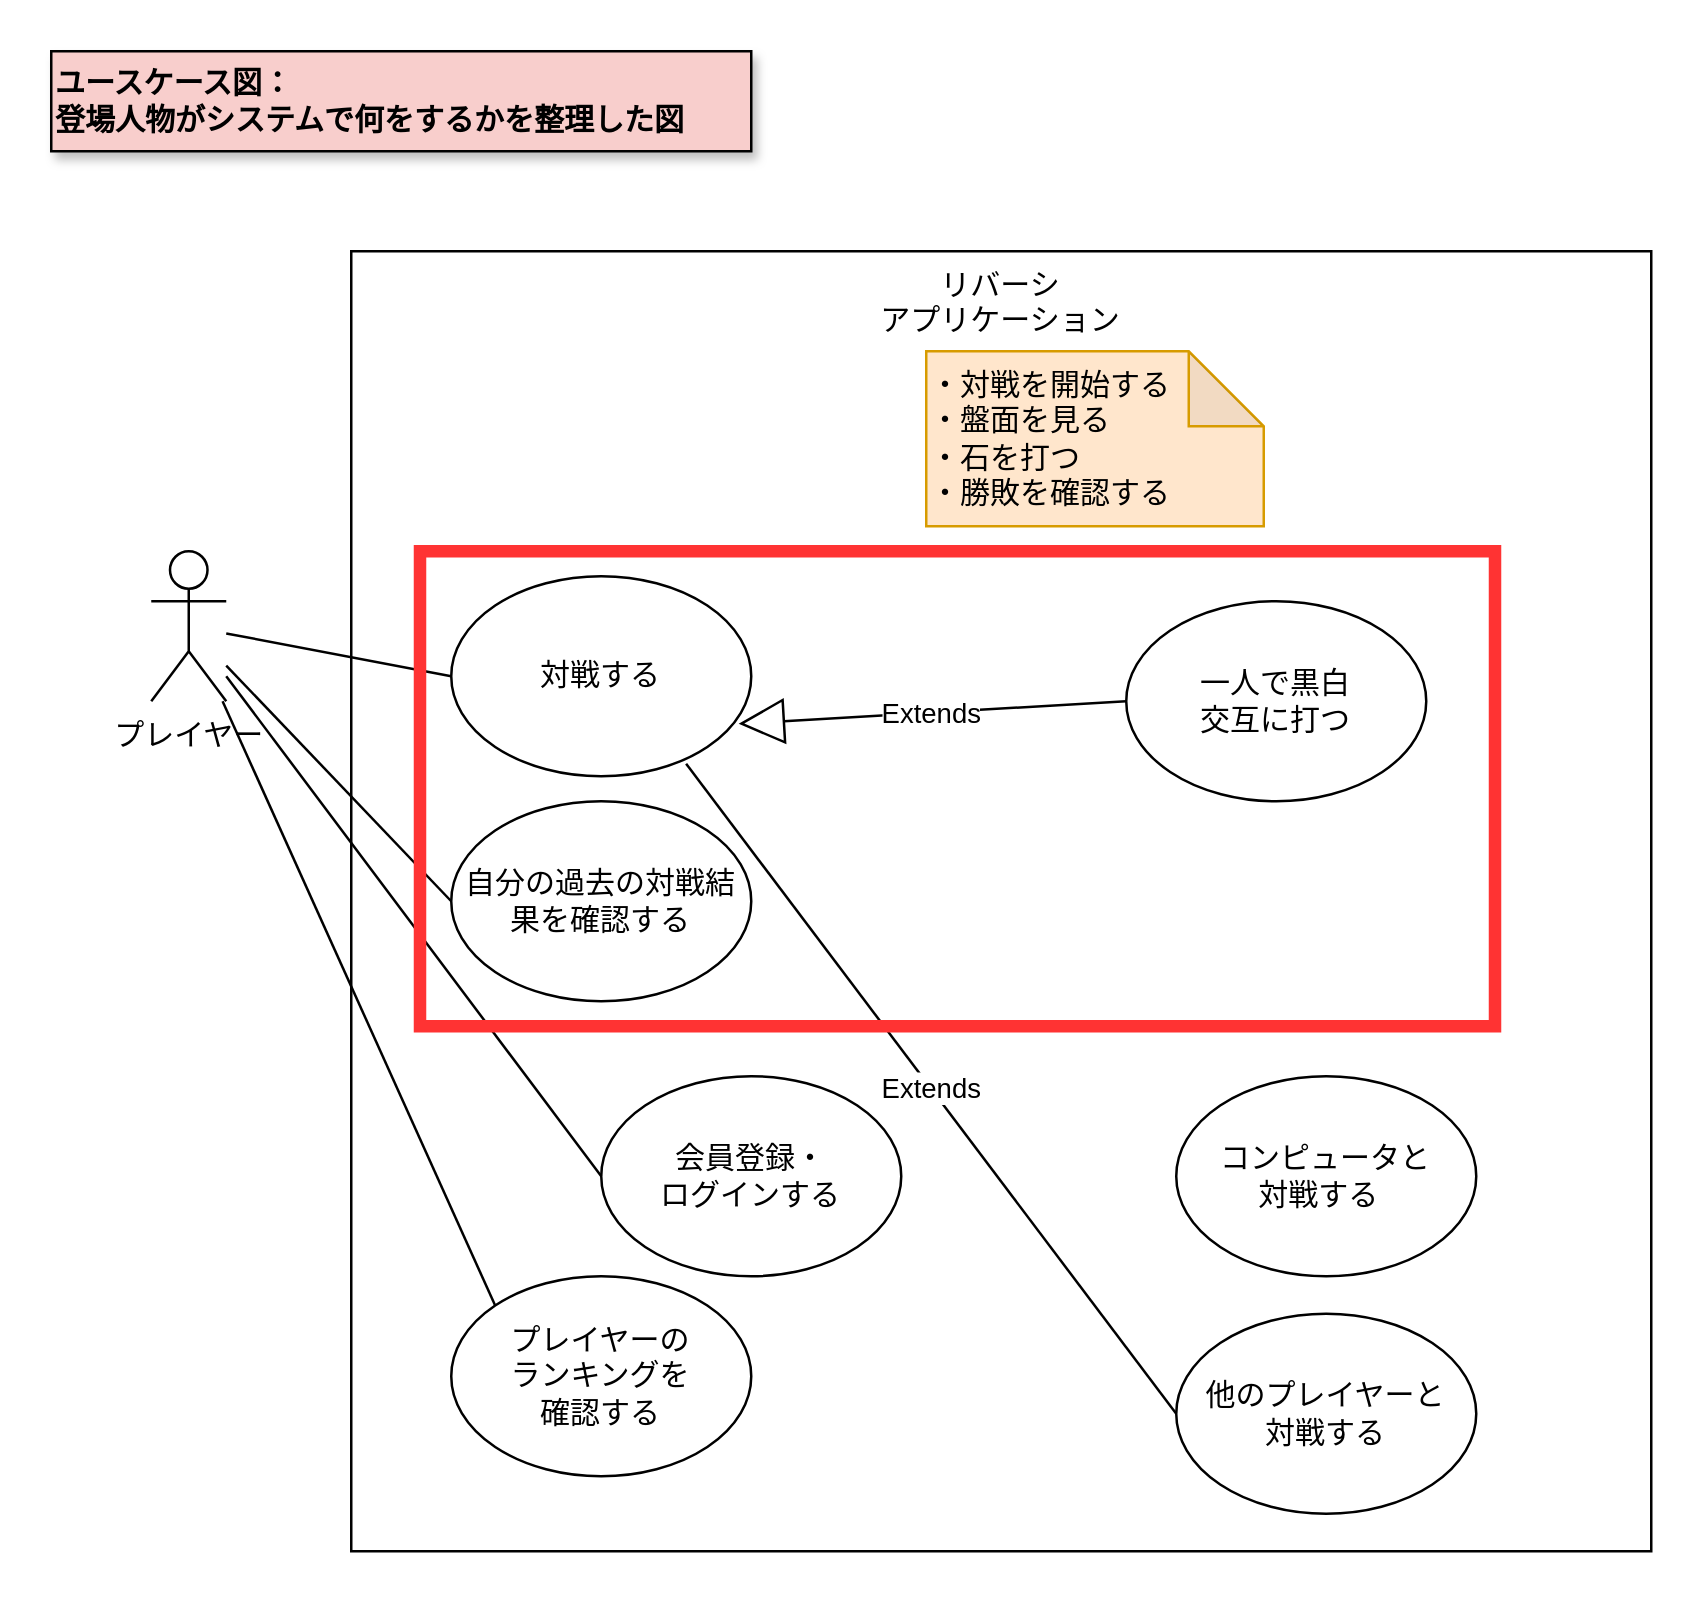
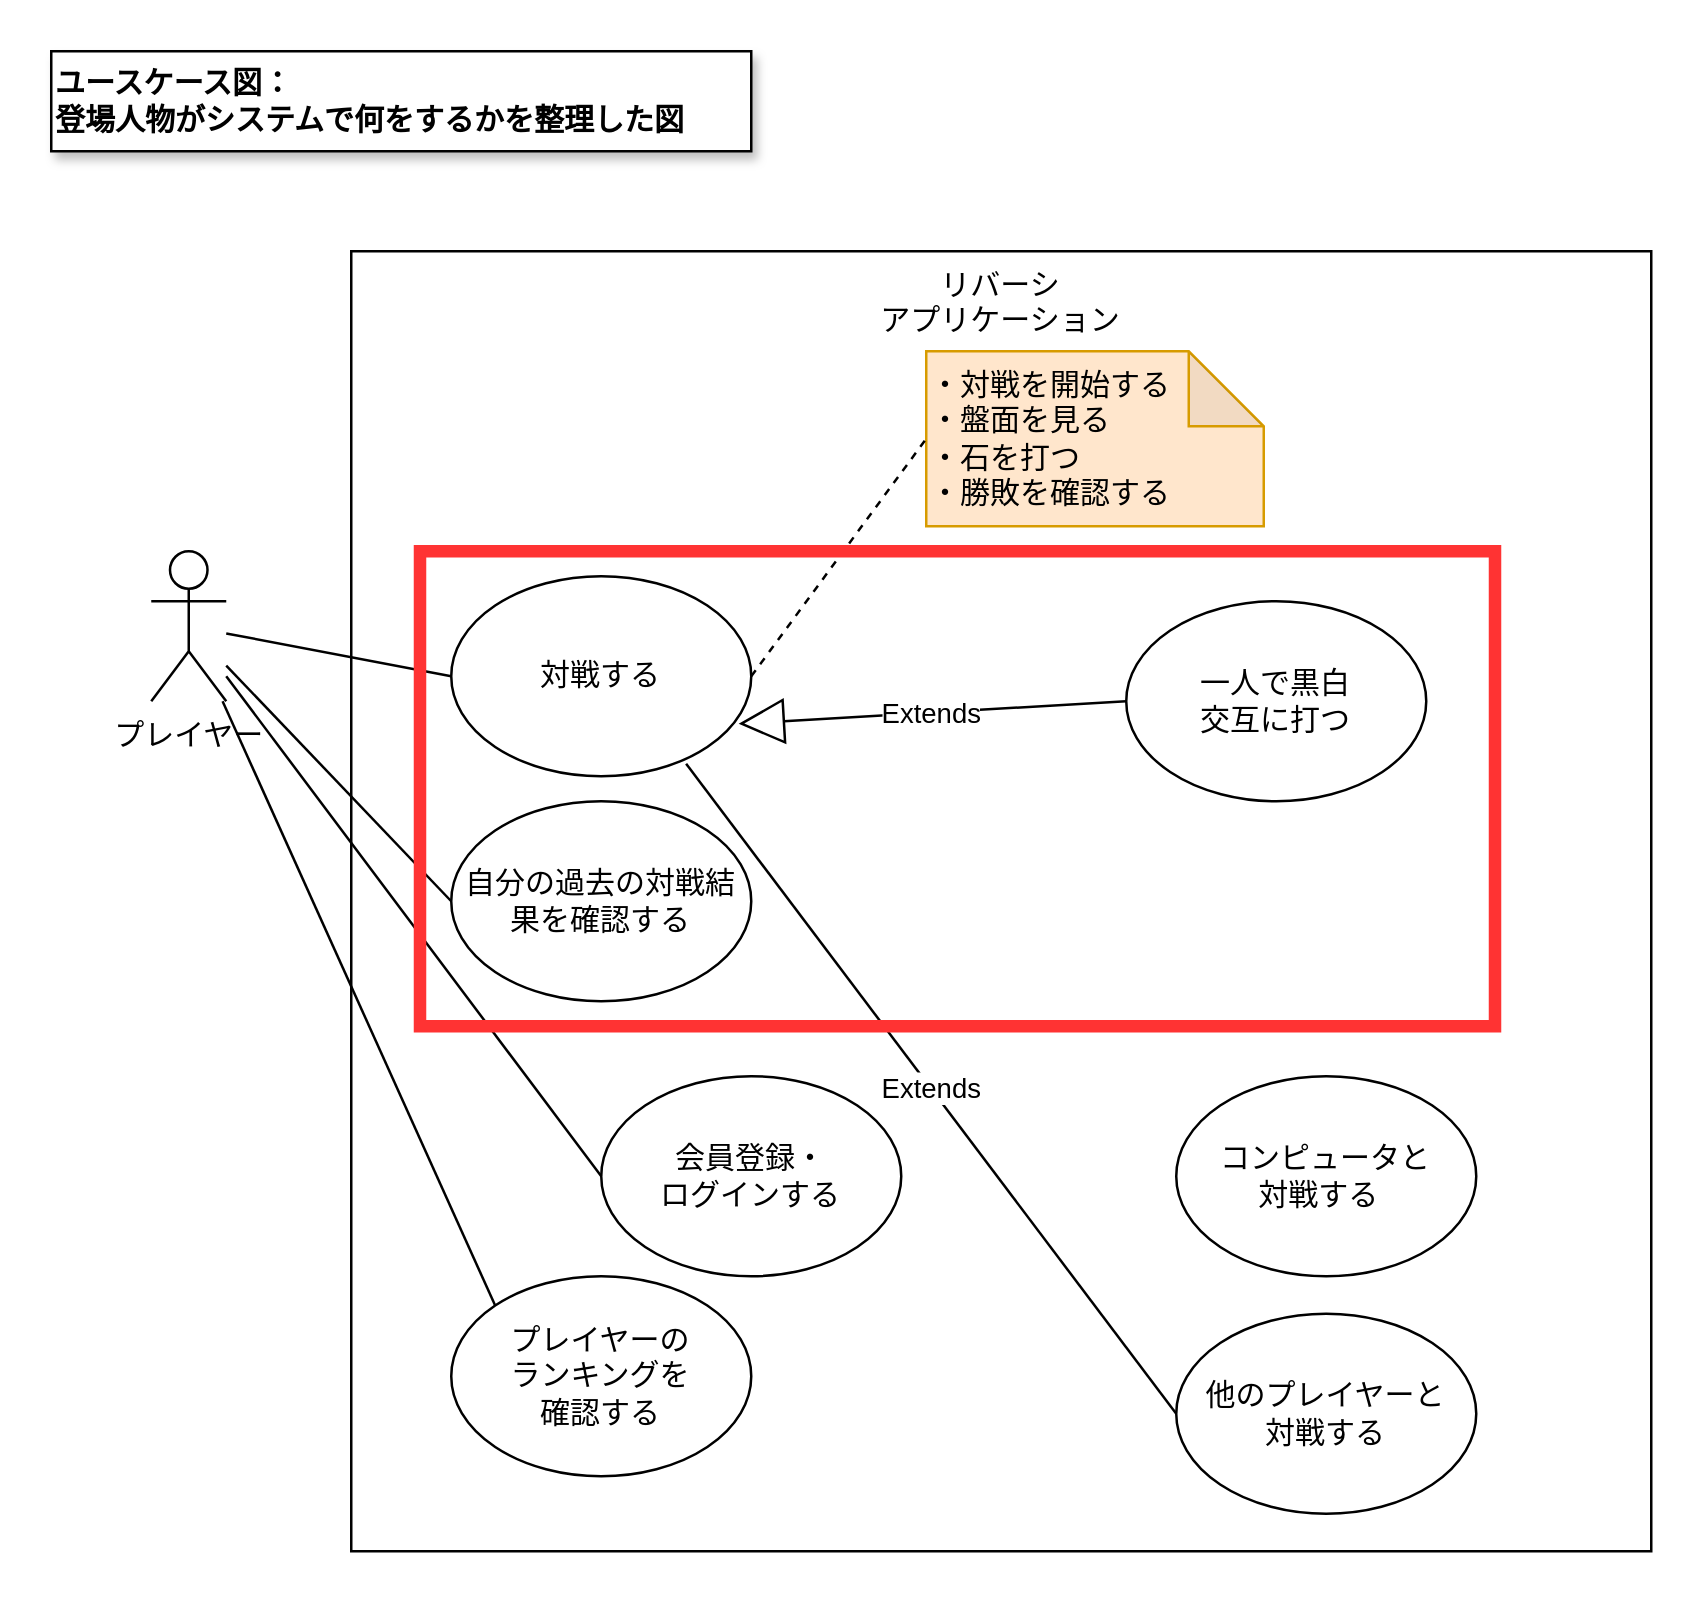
(401, 101) -> (401, 101)
none -> (795, 617)
